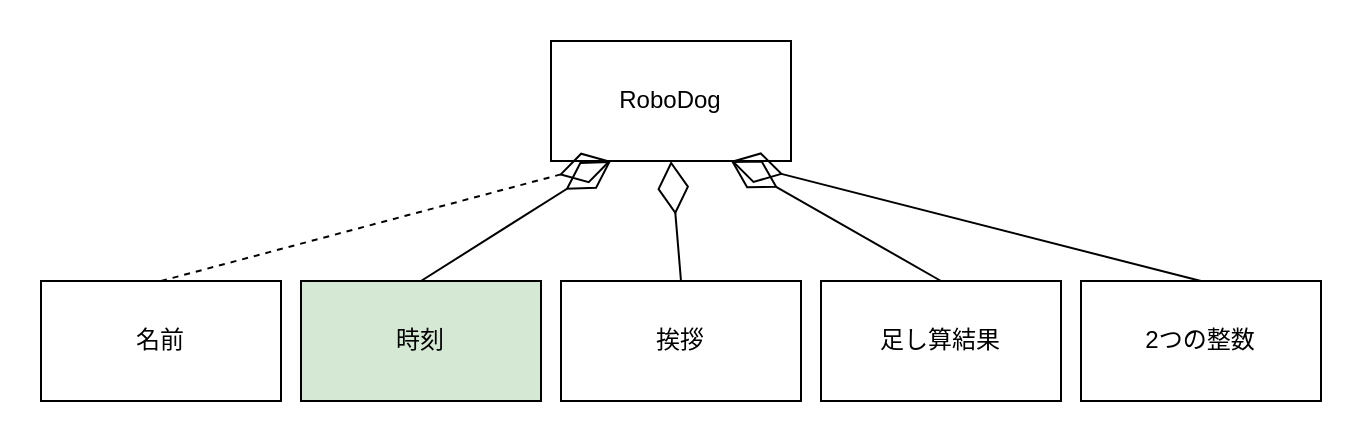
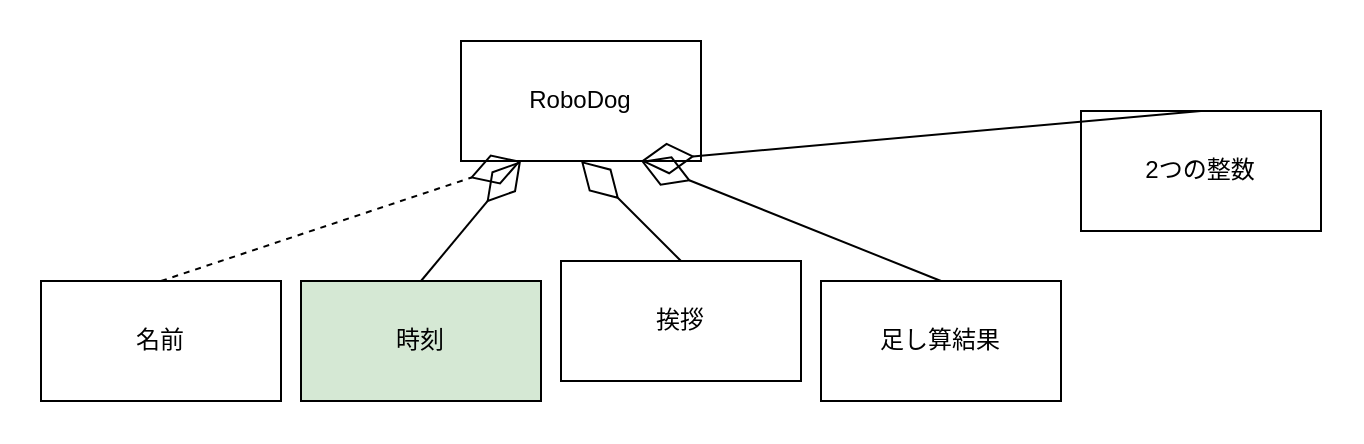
(671, 101) -> (581, 101)
(681, 341) -> (681, 321)
(1201, 341) -> (1201, 171)
